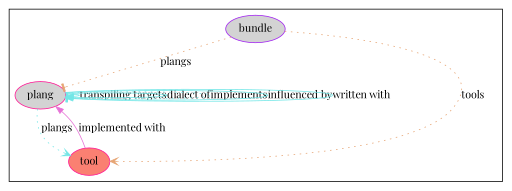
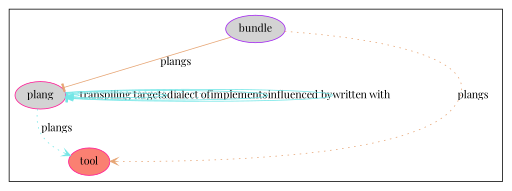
(148, 62) -> (148, 62)
(473, 95) -> (473, 95)
(76, 128) -> none
